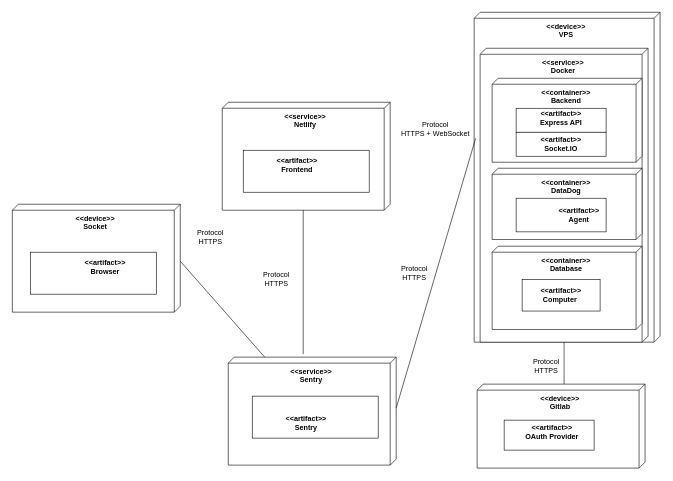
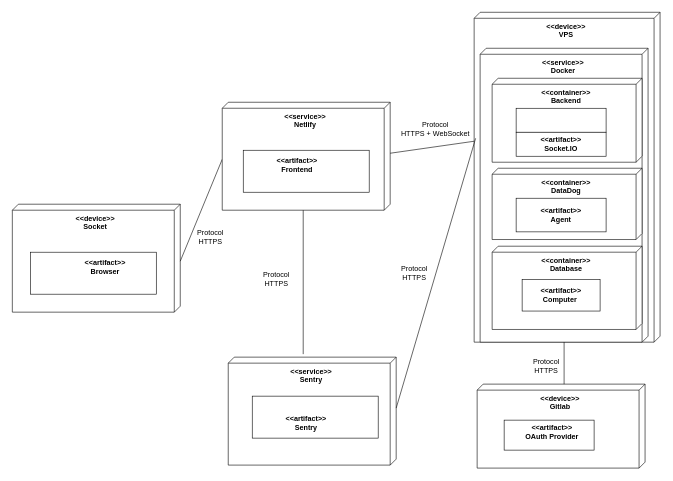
(561, 118) -> none
none -> (431, 147)
(579, 215) -> (561, 215)
(221, 307) -> (201, 210)
